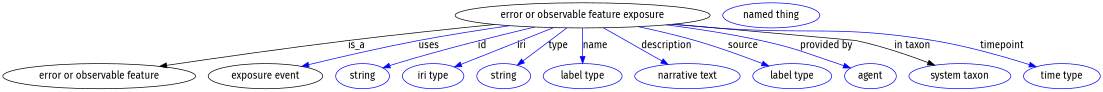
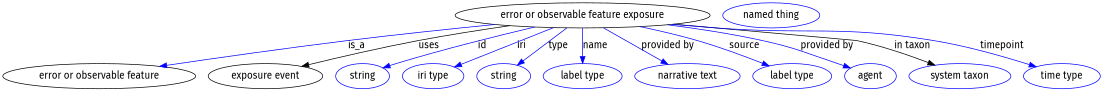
(409, 42) -> (409, 42)
(330, 43) -> (330, 43)
(667, 46) -> (668, 46)
